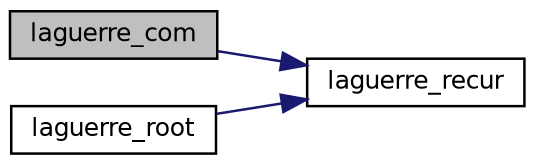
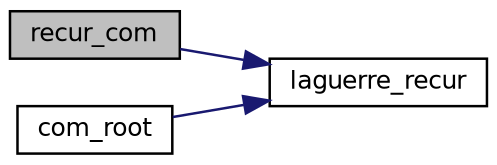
(114, 35) -> (95, 35)
(114, 130) -> (95, 130)
